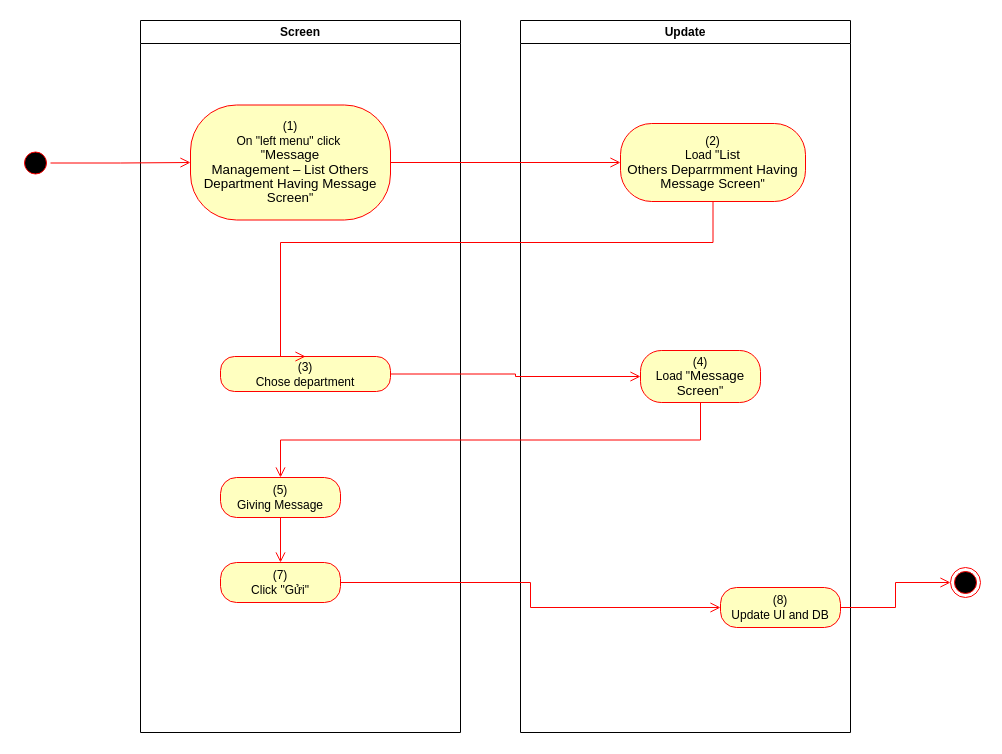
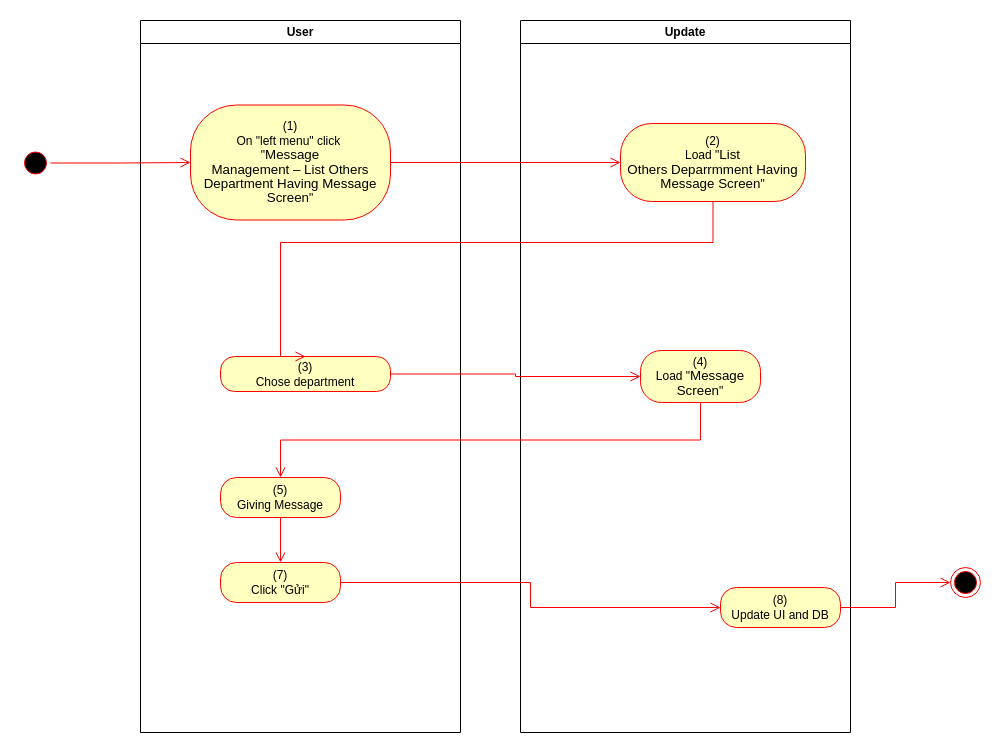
(301, 33) -> (301, 33)
